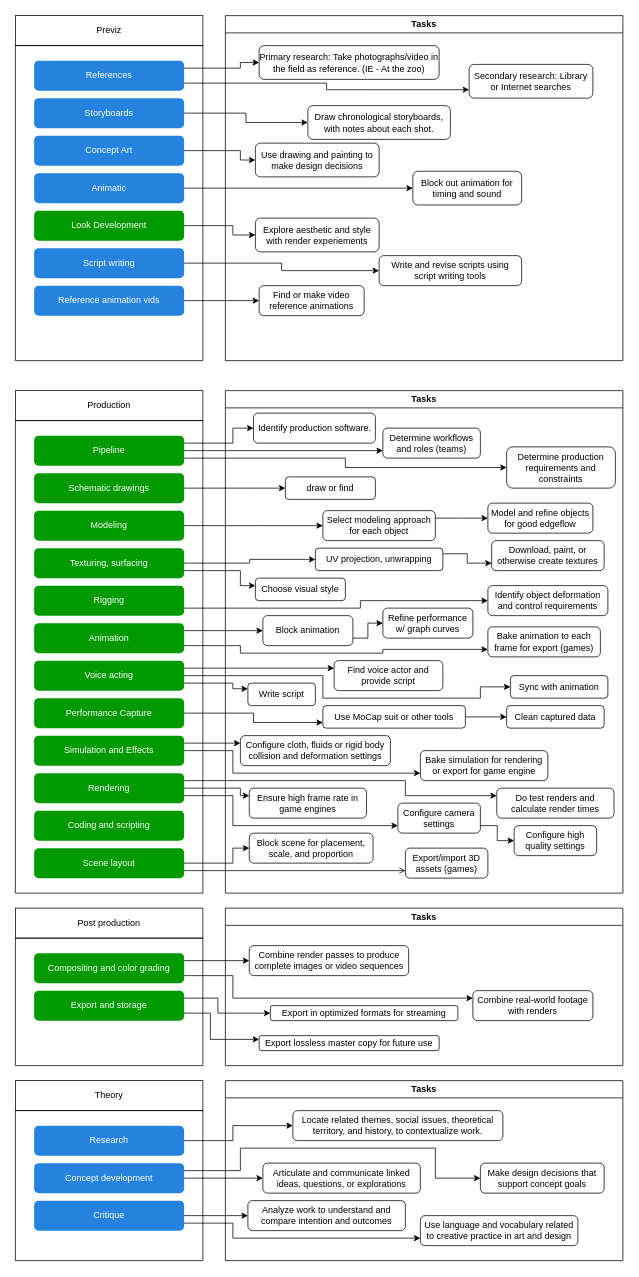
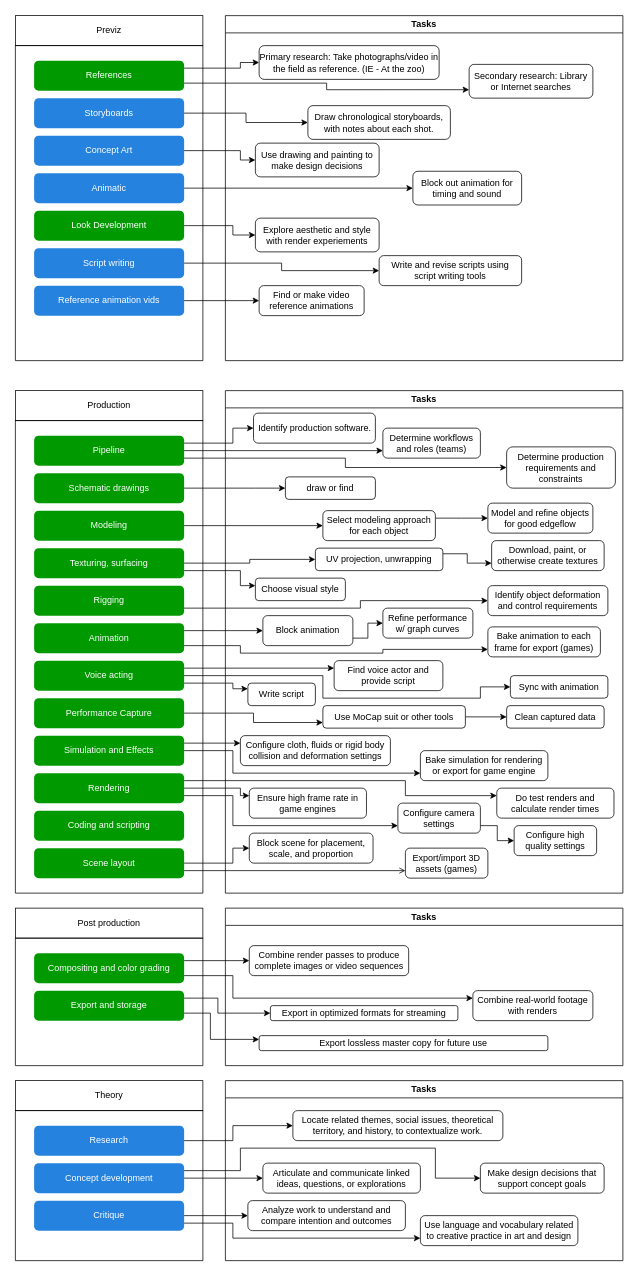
(109, 75) -> (109, 75)
(349, 1043) -> (404, 1043)
